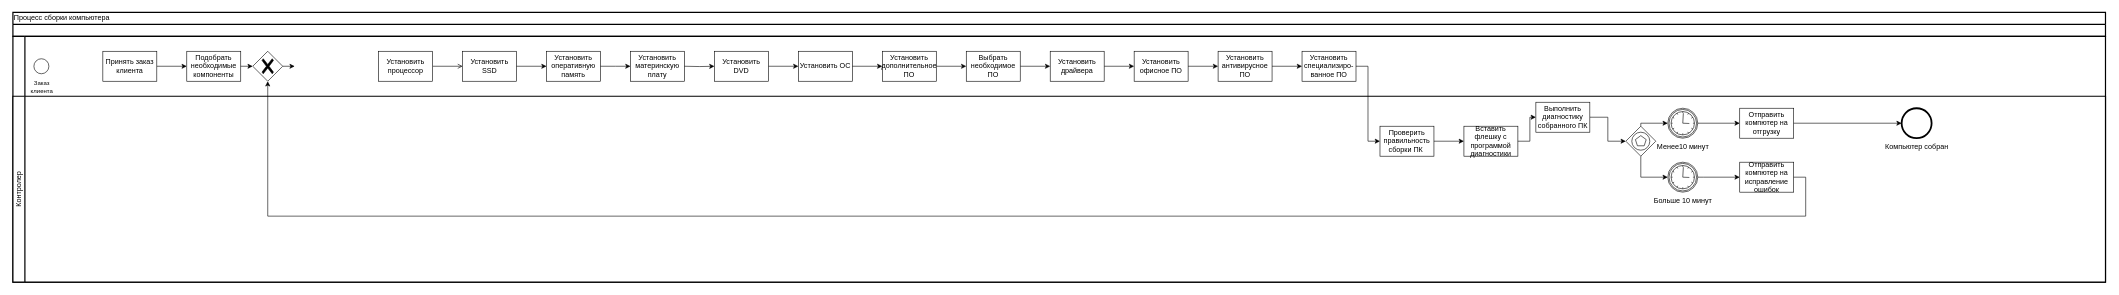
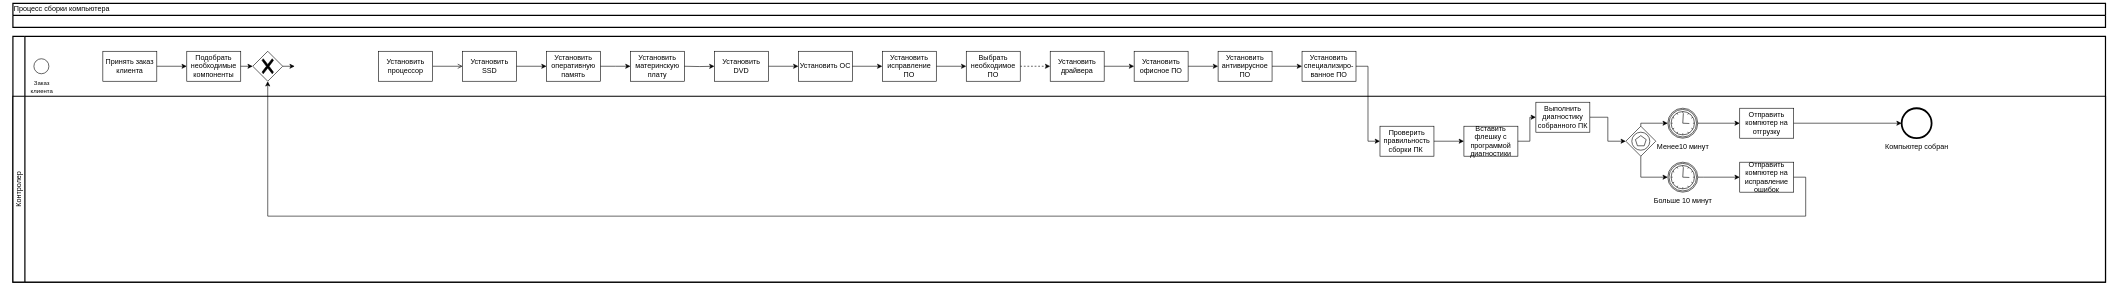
(1059, 24) -> (1059, 15)
(909, 66) -> (909, 66)
(1033, 66) -> (1033, 66)
